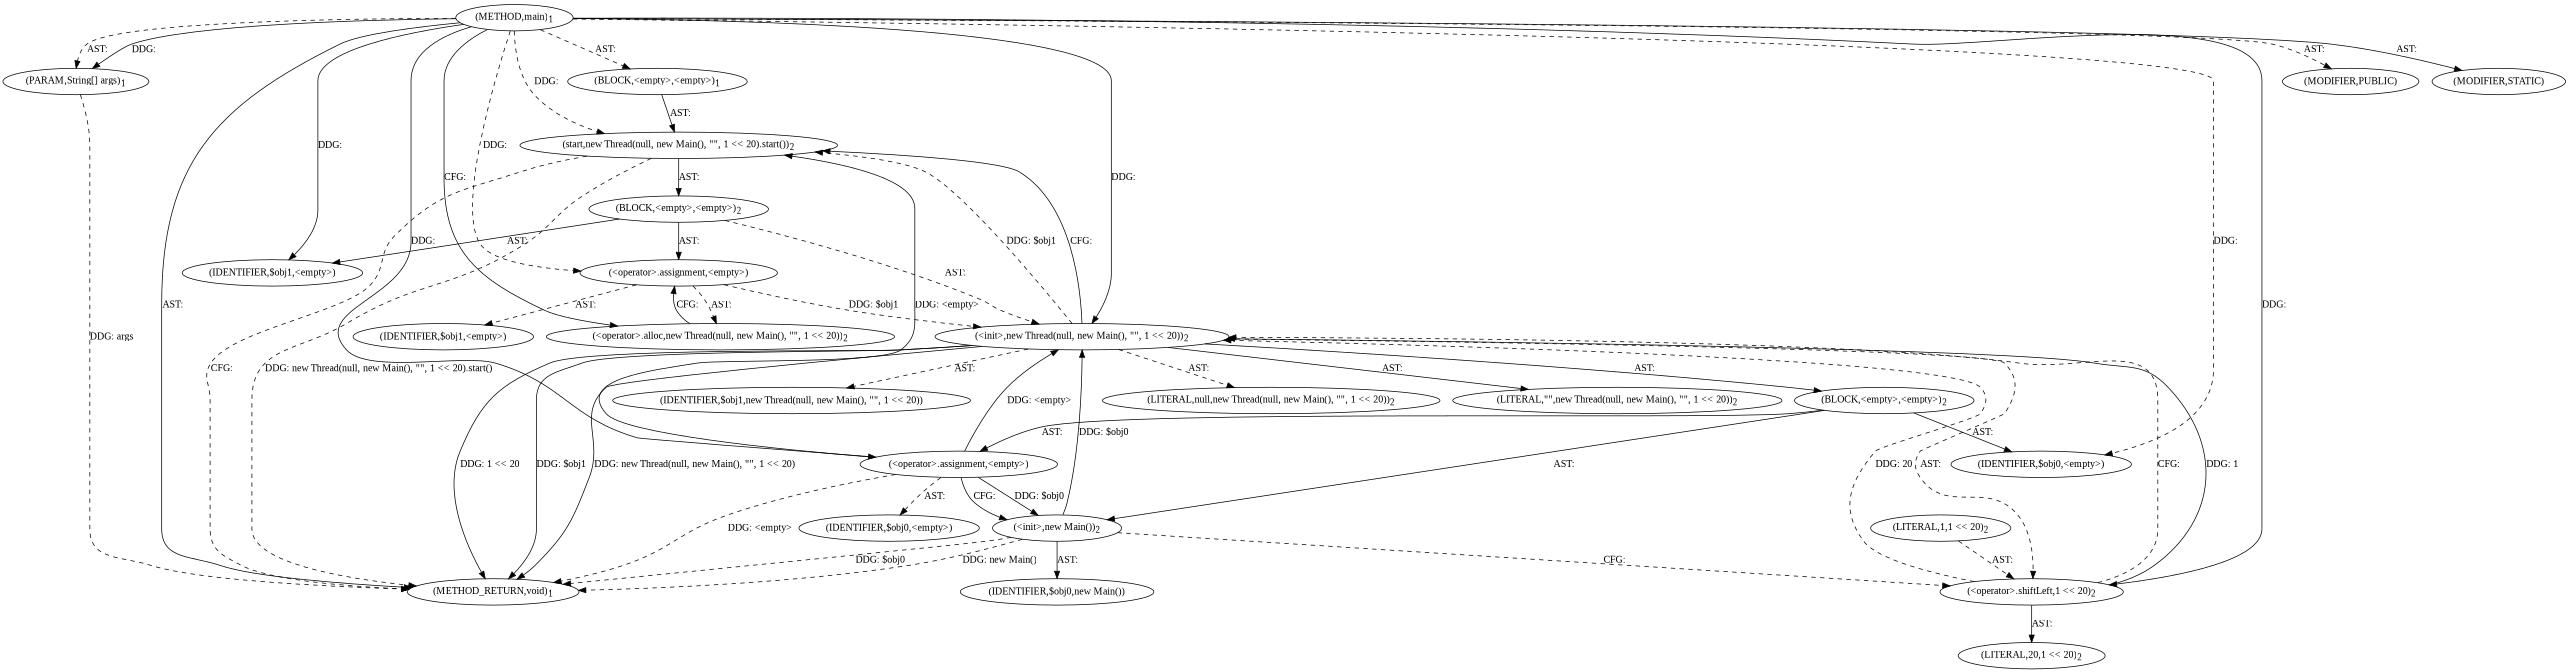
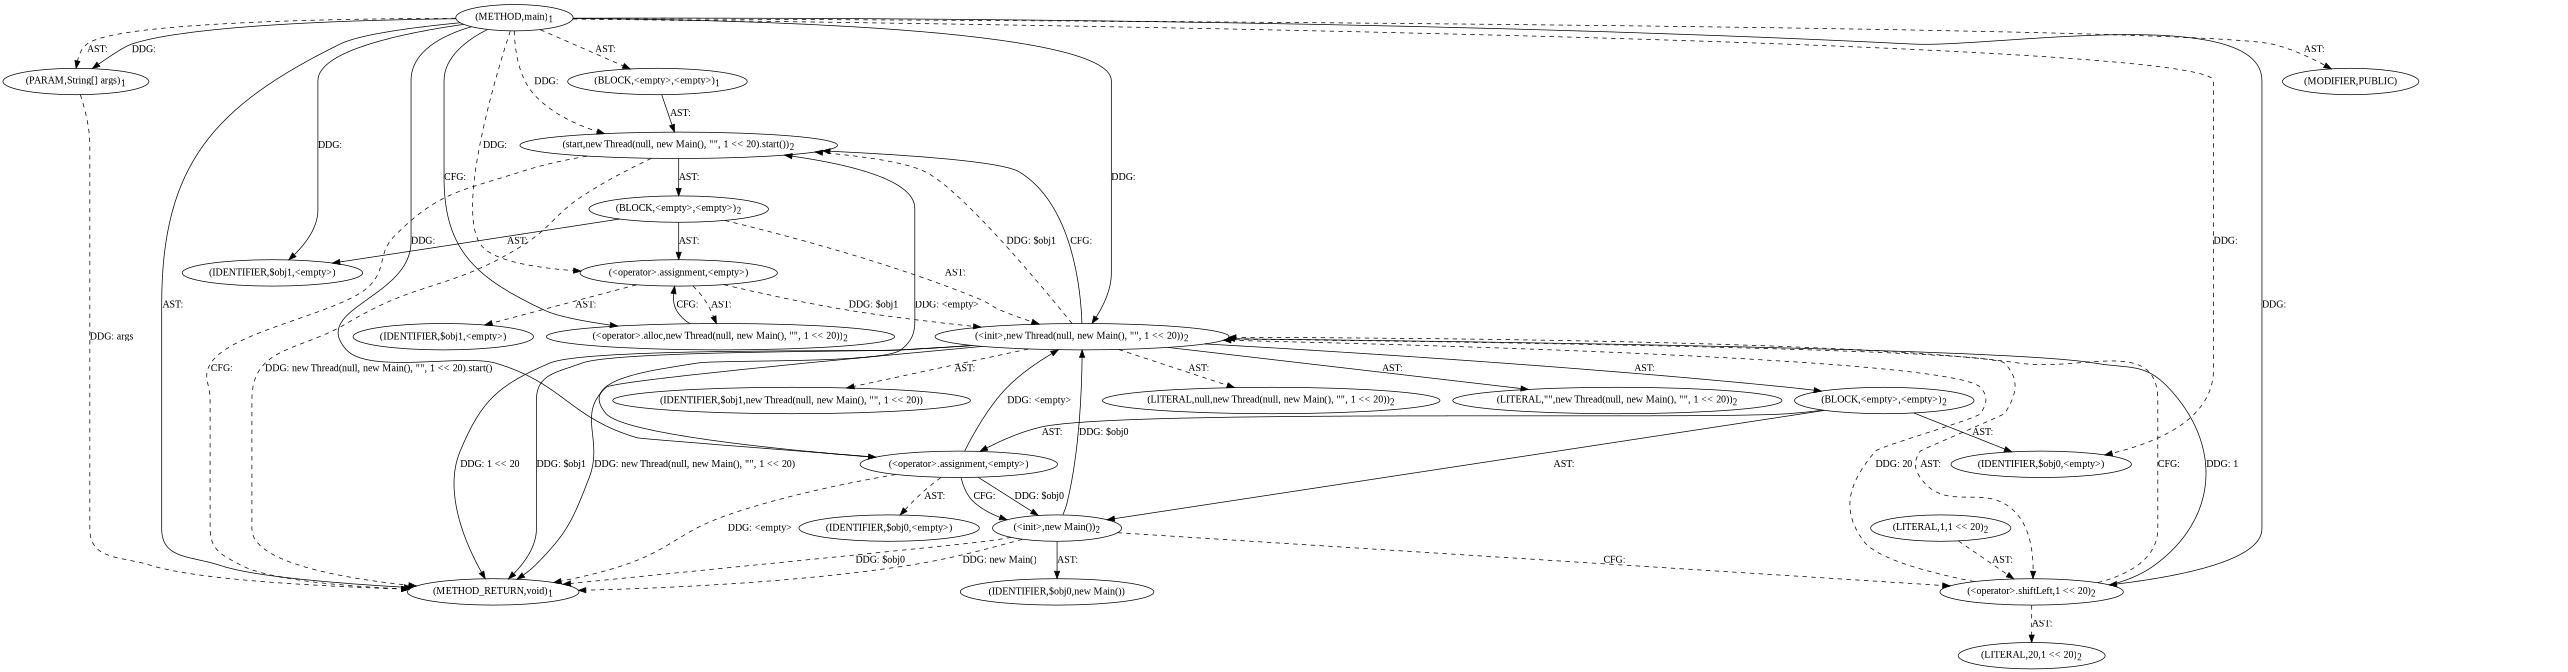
(2499, 82) -> none
(2032, 620) -> (2032, 620)
